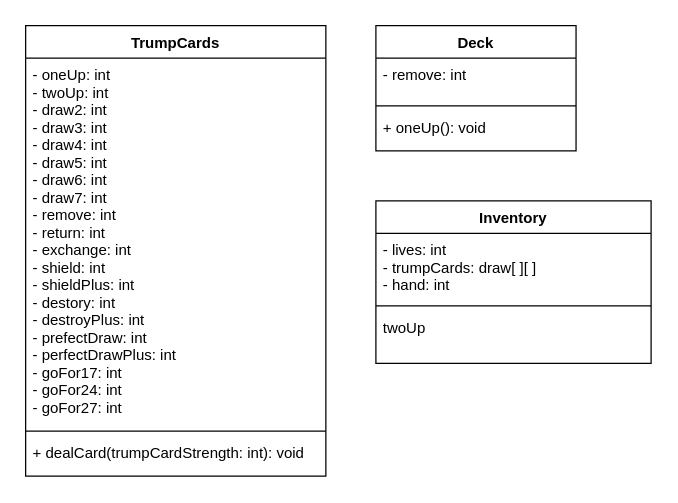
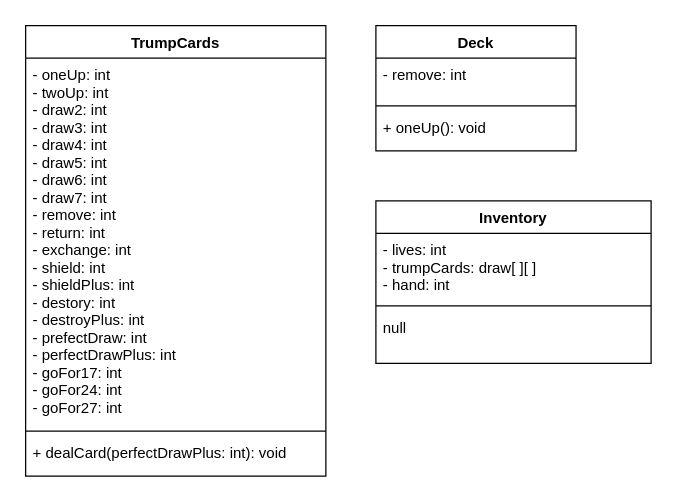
(404, 328) -> (395, 328)
(185, 453) -> (175, 453)
